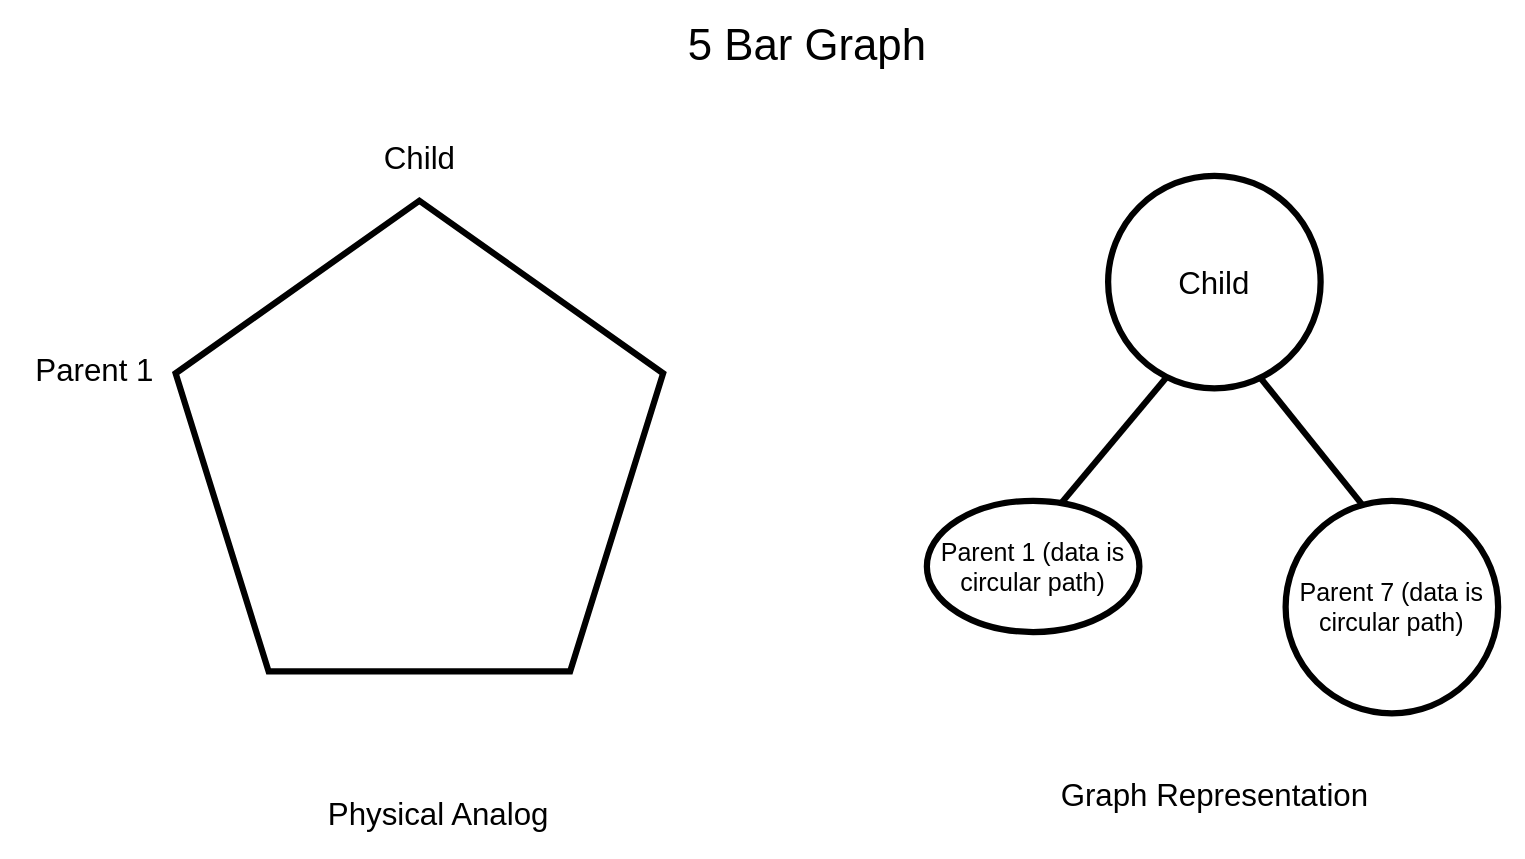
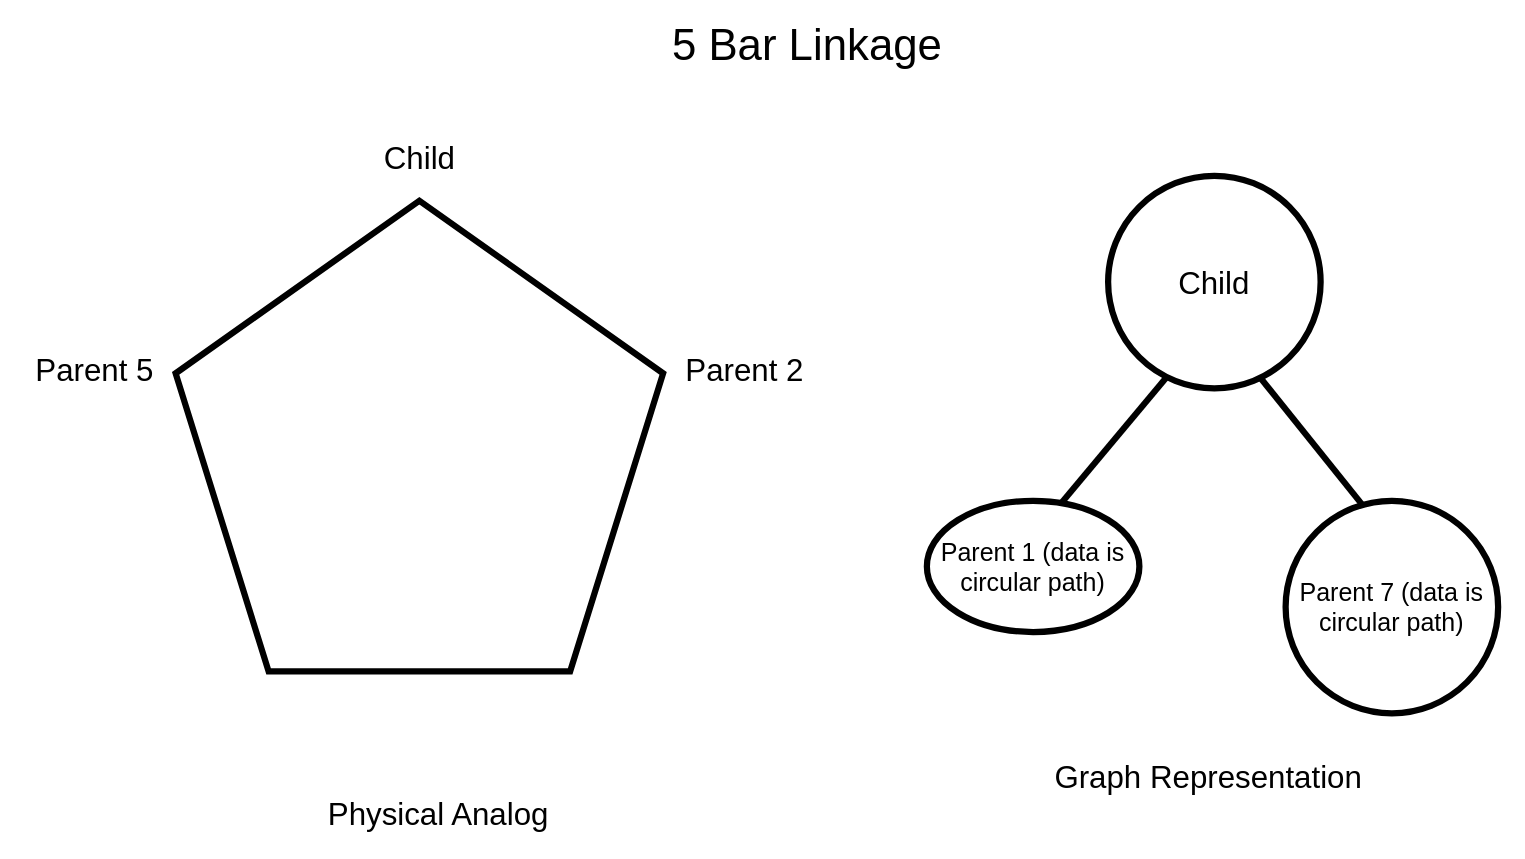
(808, 44) -> (808, 44)
(95, 369) -> (95, 369)
none -> (744, 369)
(1214, 794) -> (1208, 776)
